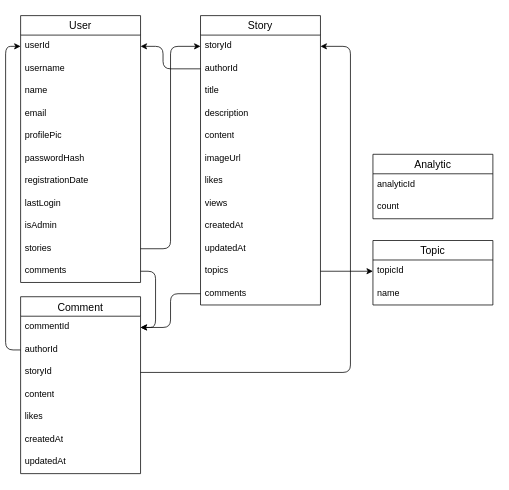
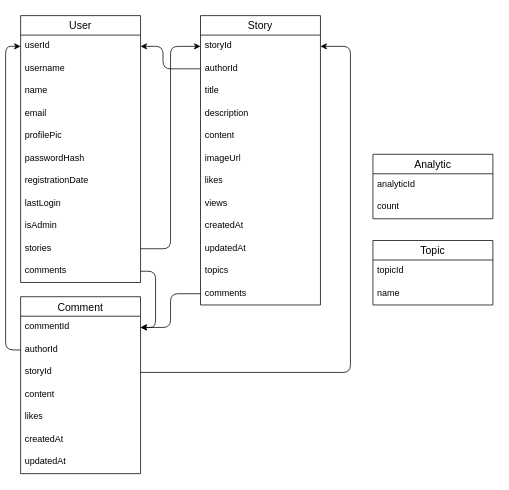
(345, 271) -> none
